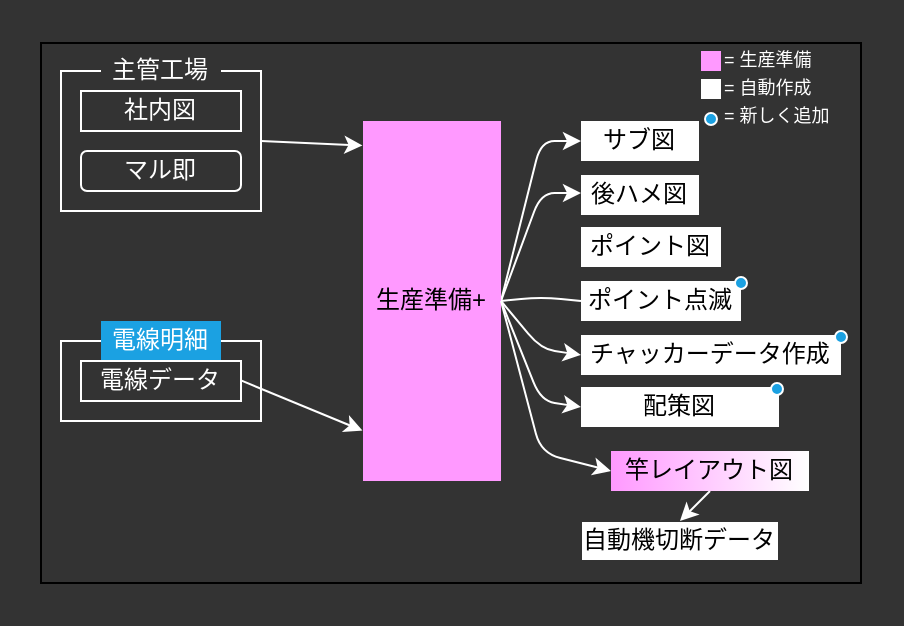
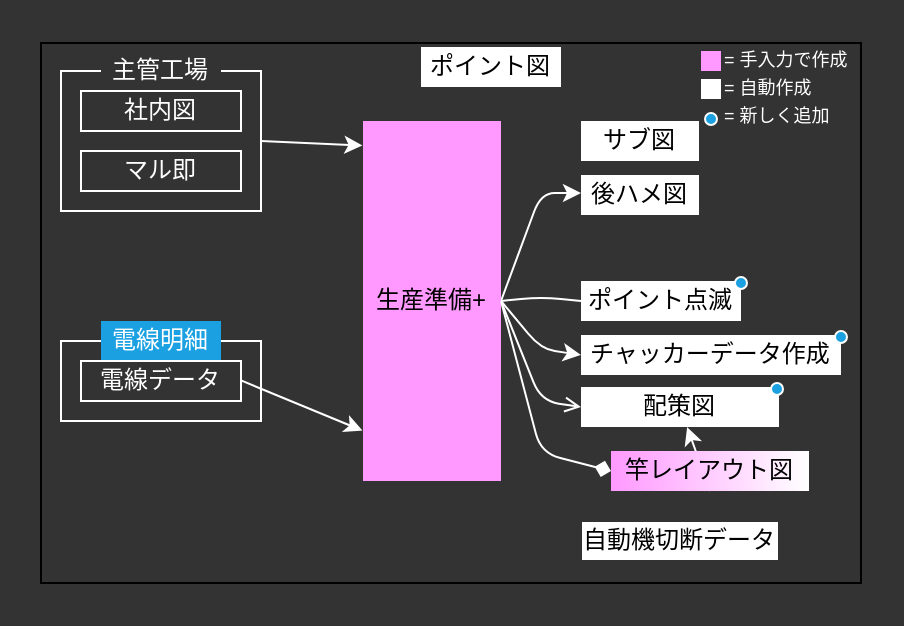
(769, 61) -> (787, 61)
(161, 171) -> (161, 171)
(527, 197) -> none
(651, 247) -> (491, 67)
(566, 405) -> (569, 405)
(596, 467) -> (594, 467)
(700, 501) -> (694, 446)
